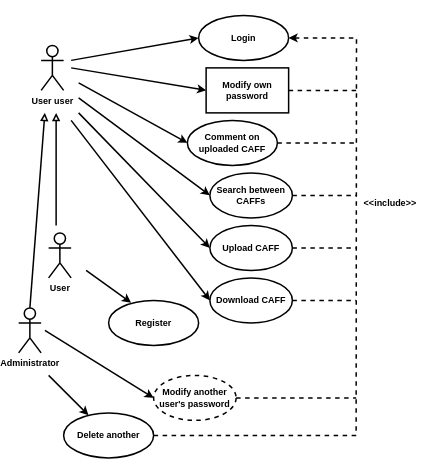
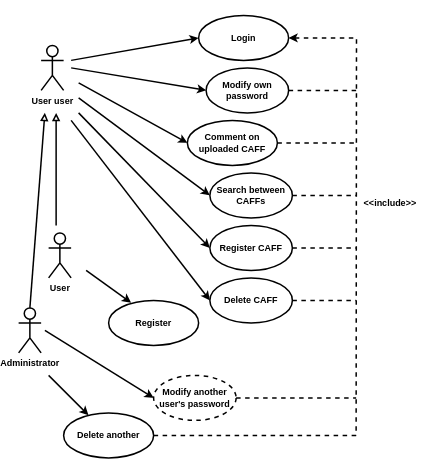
(247, 90) -> (247, 90)
(251, 248) -> (251, 248)
(251, 300) -> (251, 300)
